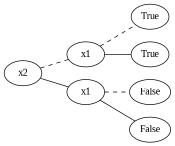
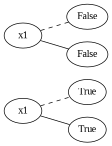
(23, 73) -> none
